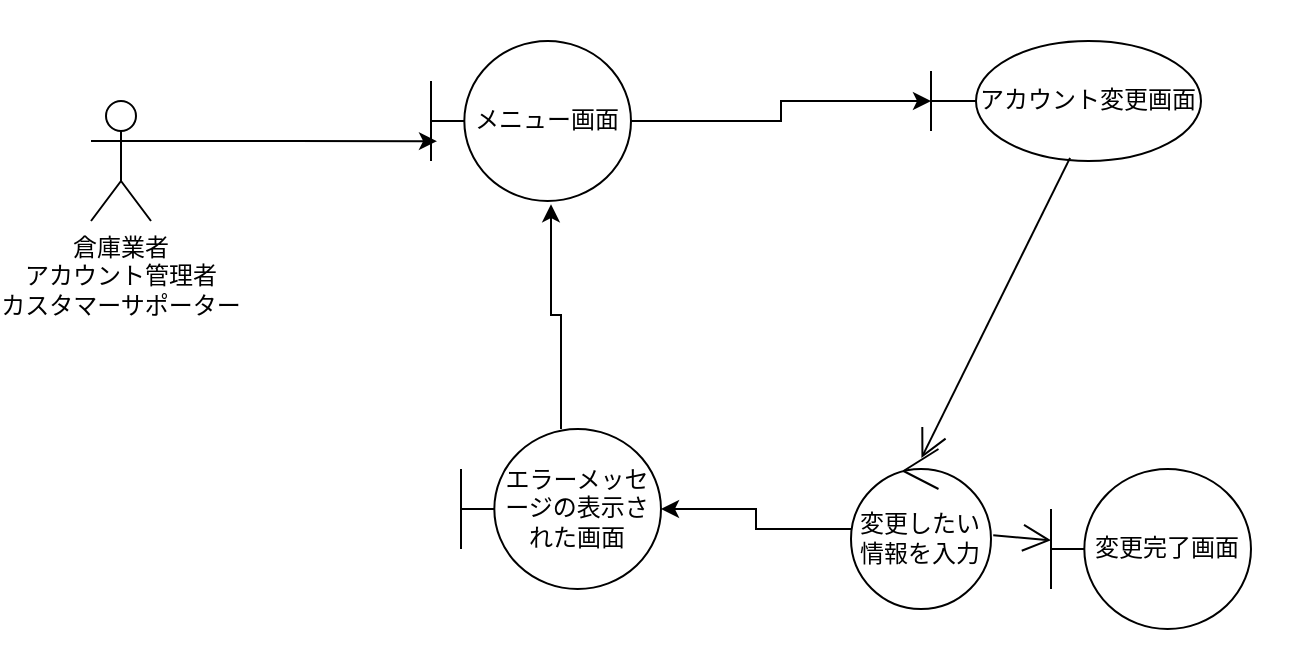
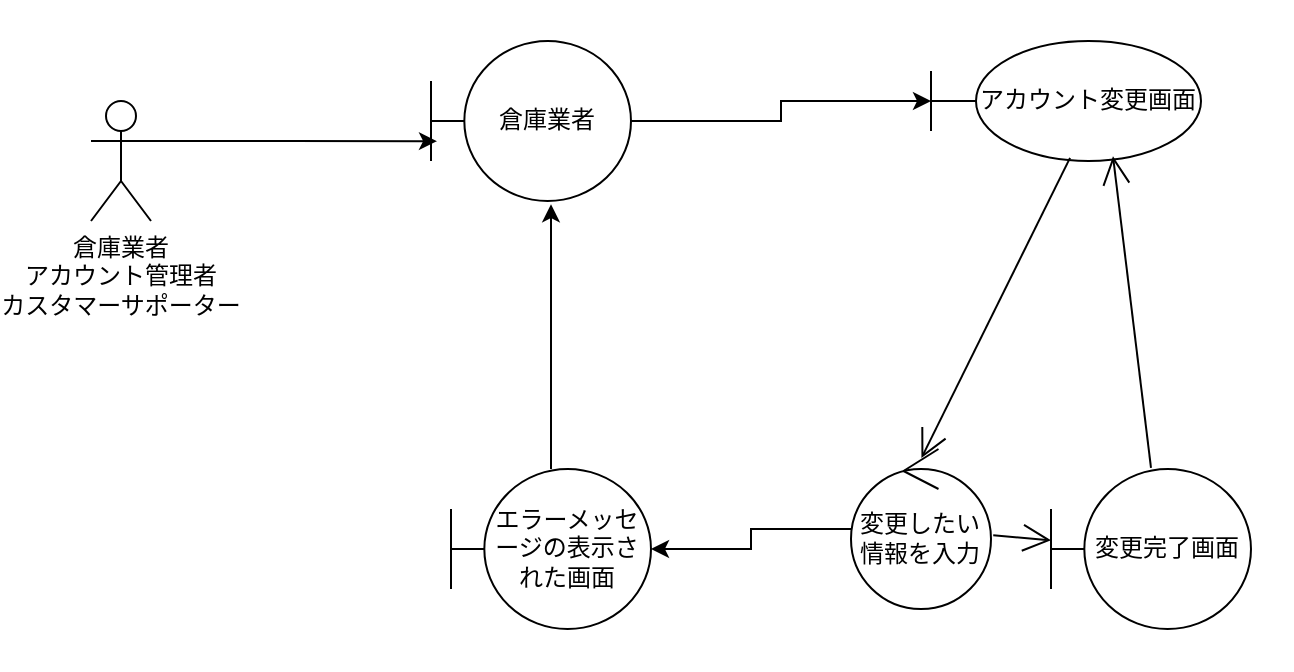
(548, 121) -> (548, 121)
none -> (1132, 315)
(561, 509) -> (551, 549)
